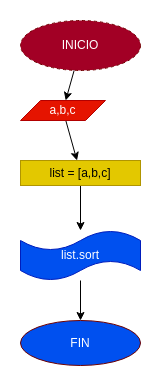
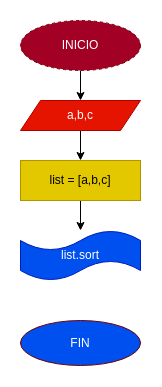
(63, 111) -> (81, 116)
(81, 173) -> (81, 181)
(81, 297) -> none
